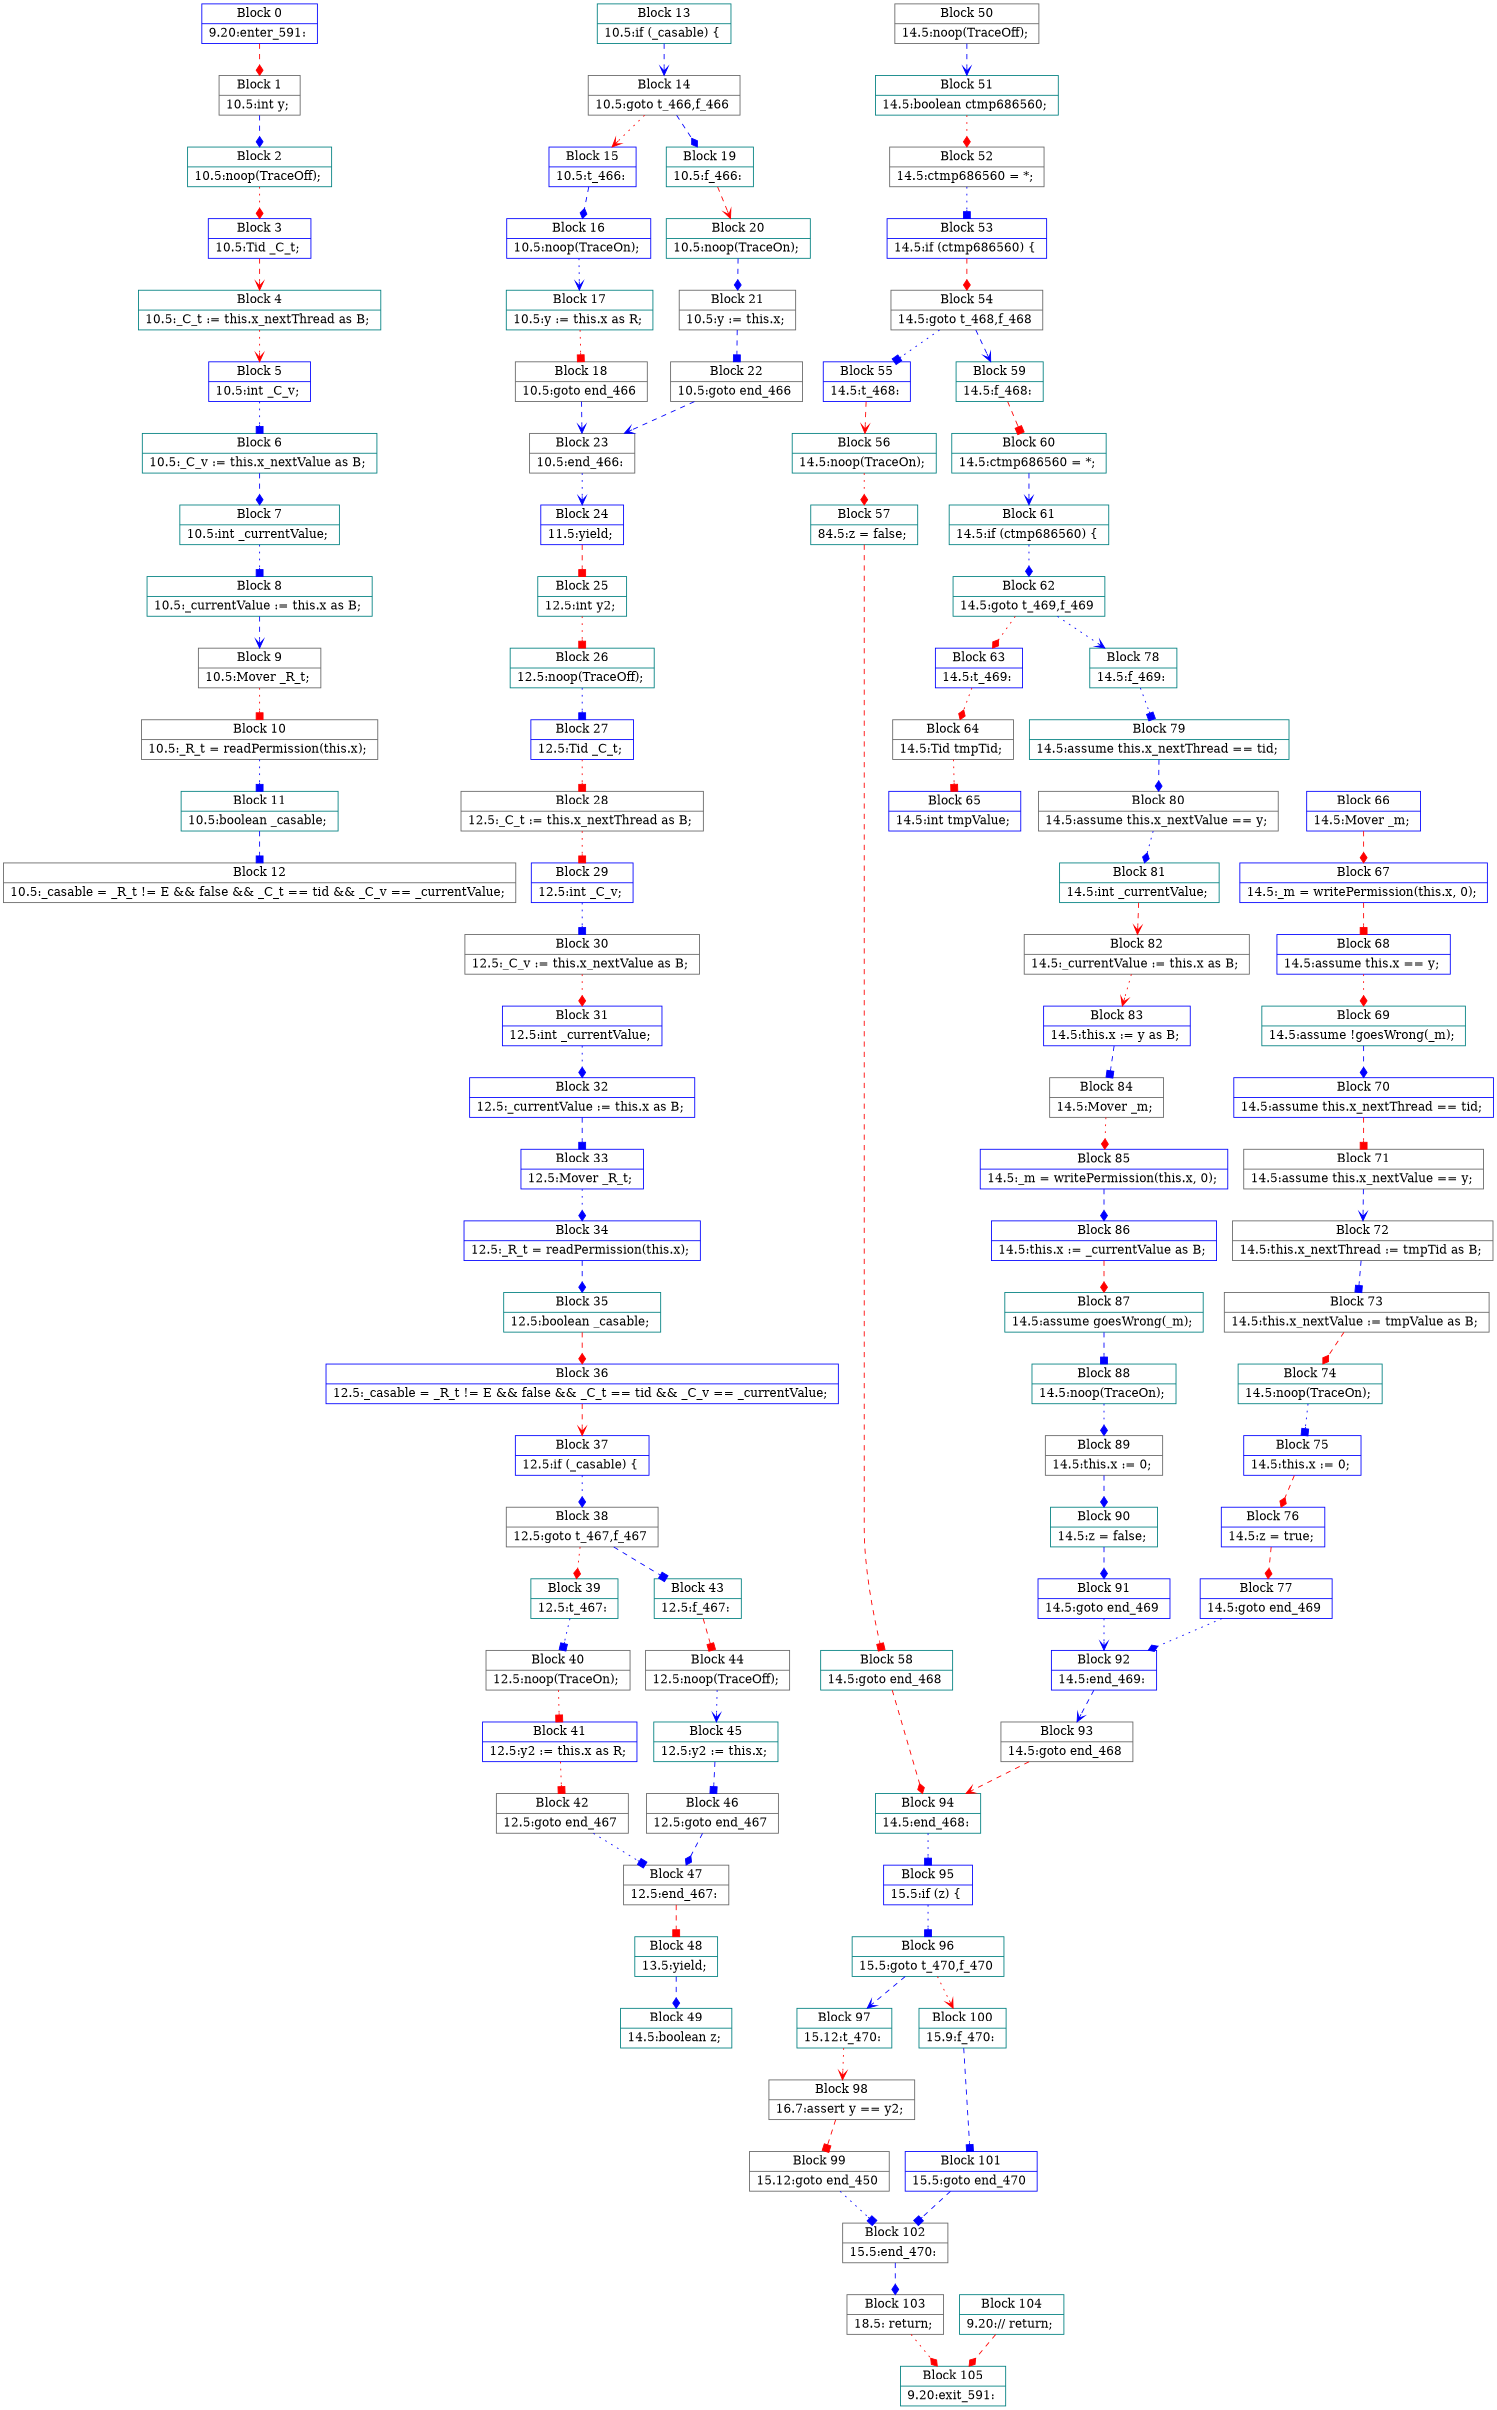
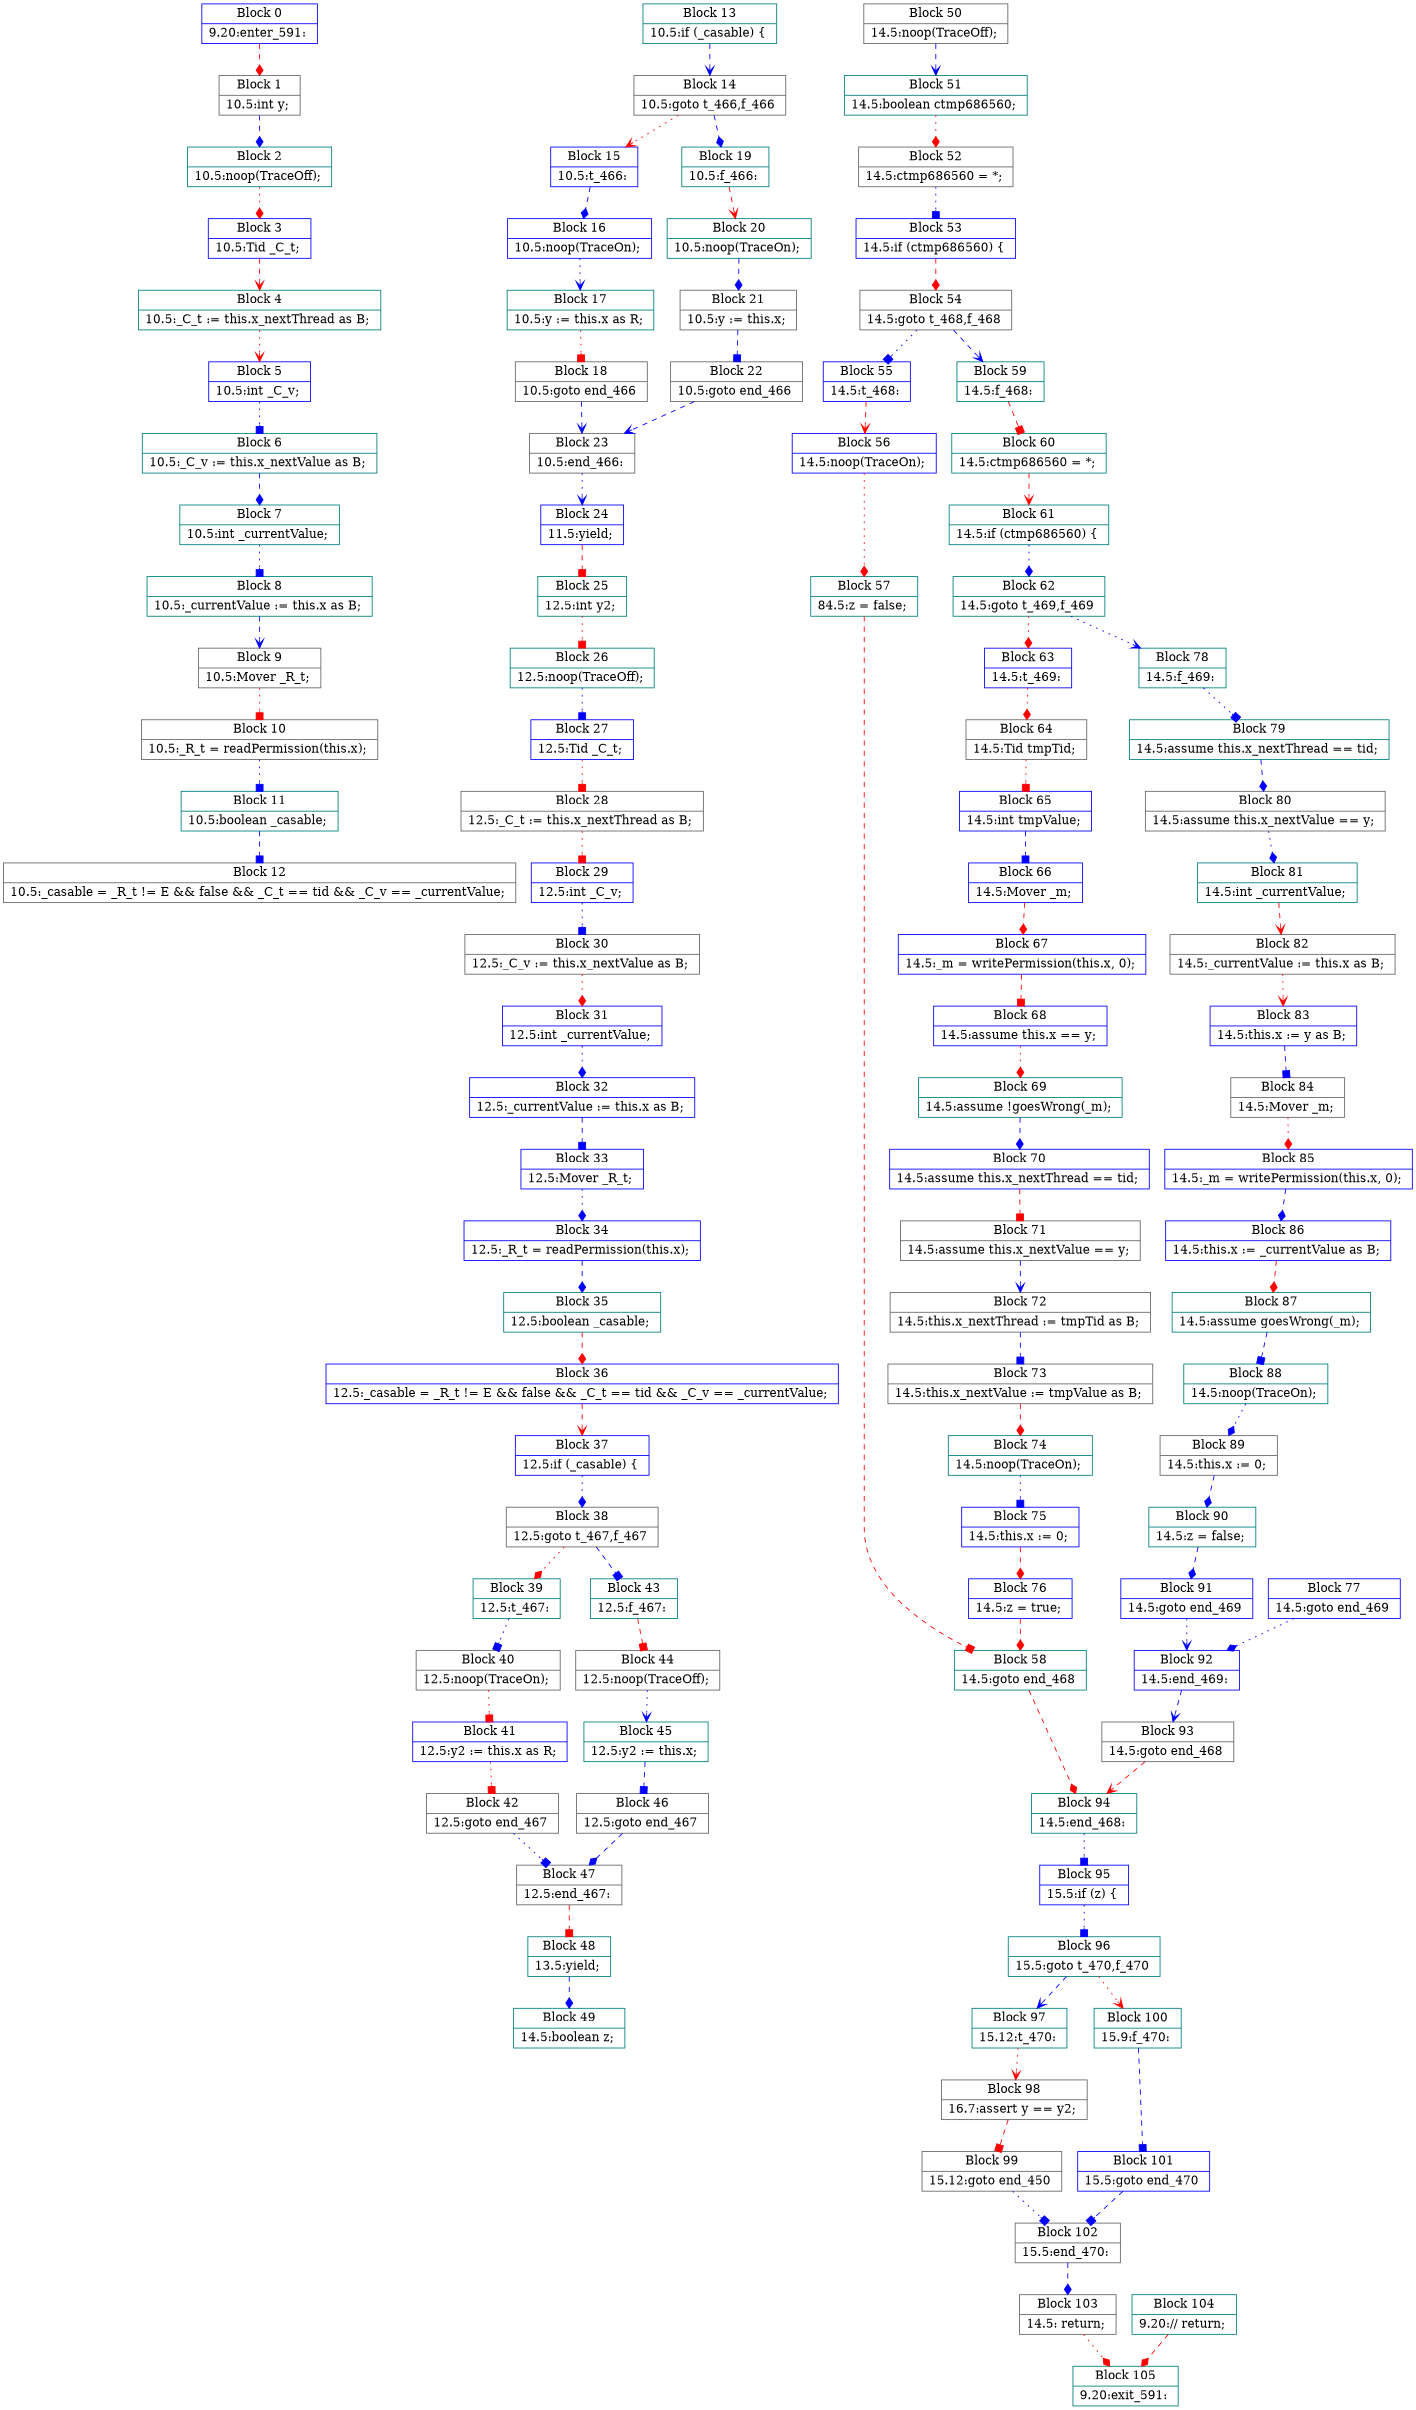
(864, 453) -> (864, 453)
(1029, 485) -> (1029, 485)
none -> (1026, 843)
(1270, 1558) -> (1020, 1629)
(895, 2324) -> (1068, 2324)
